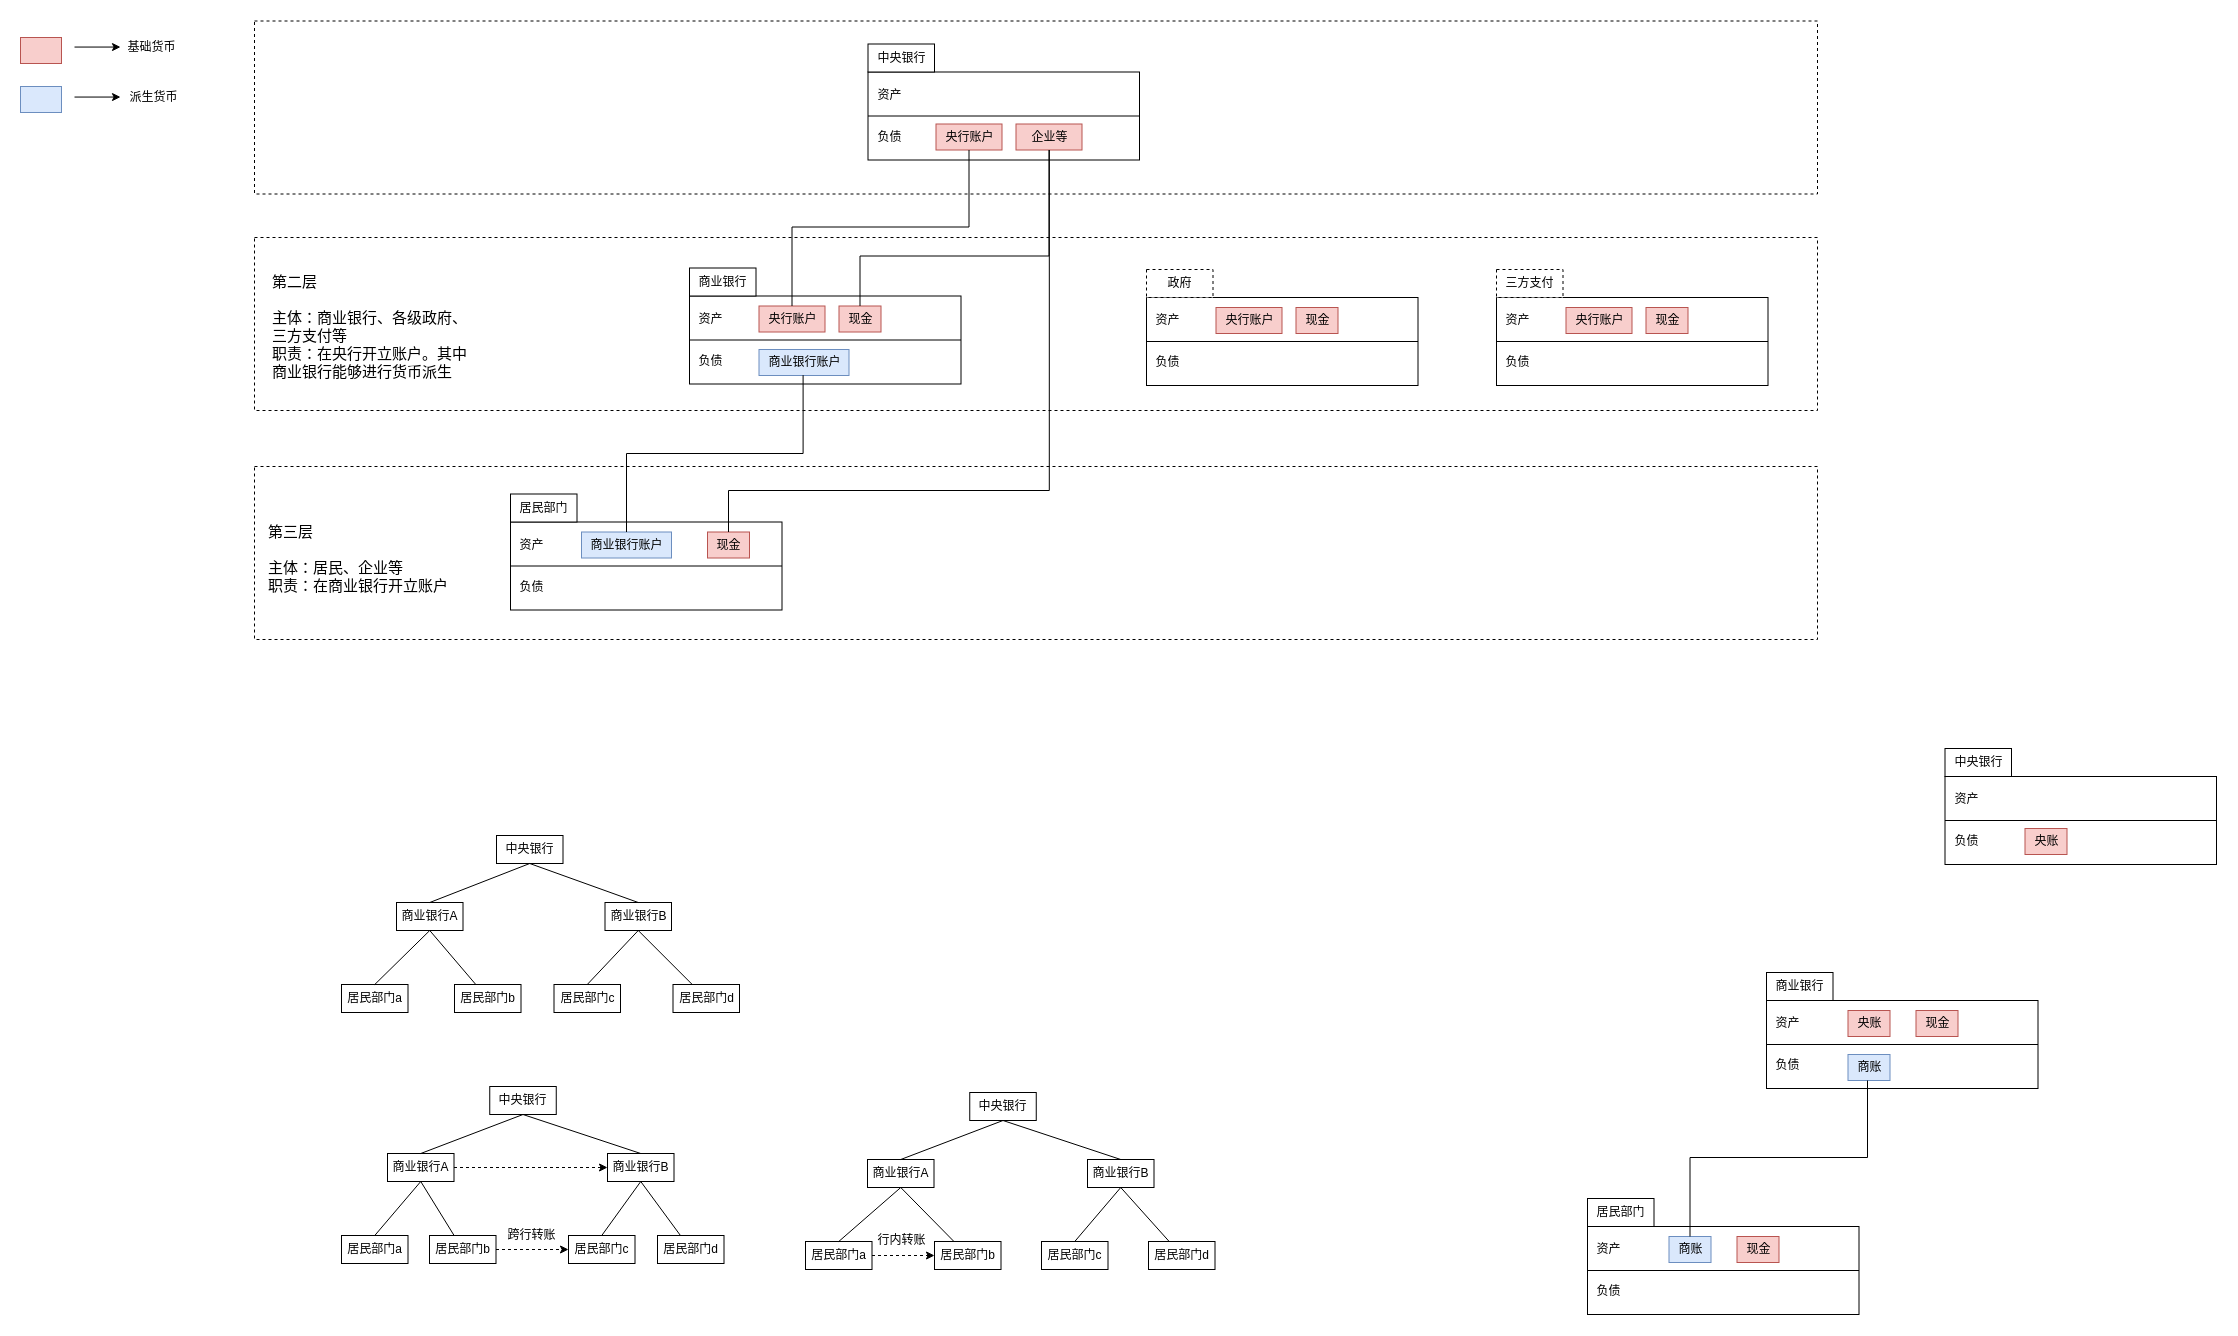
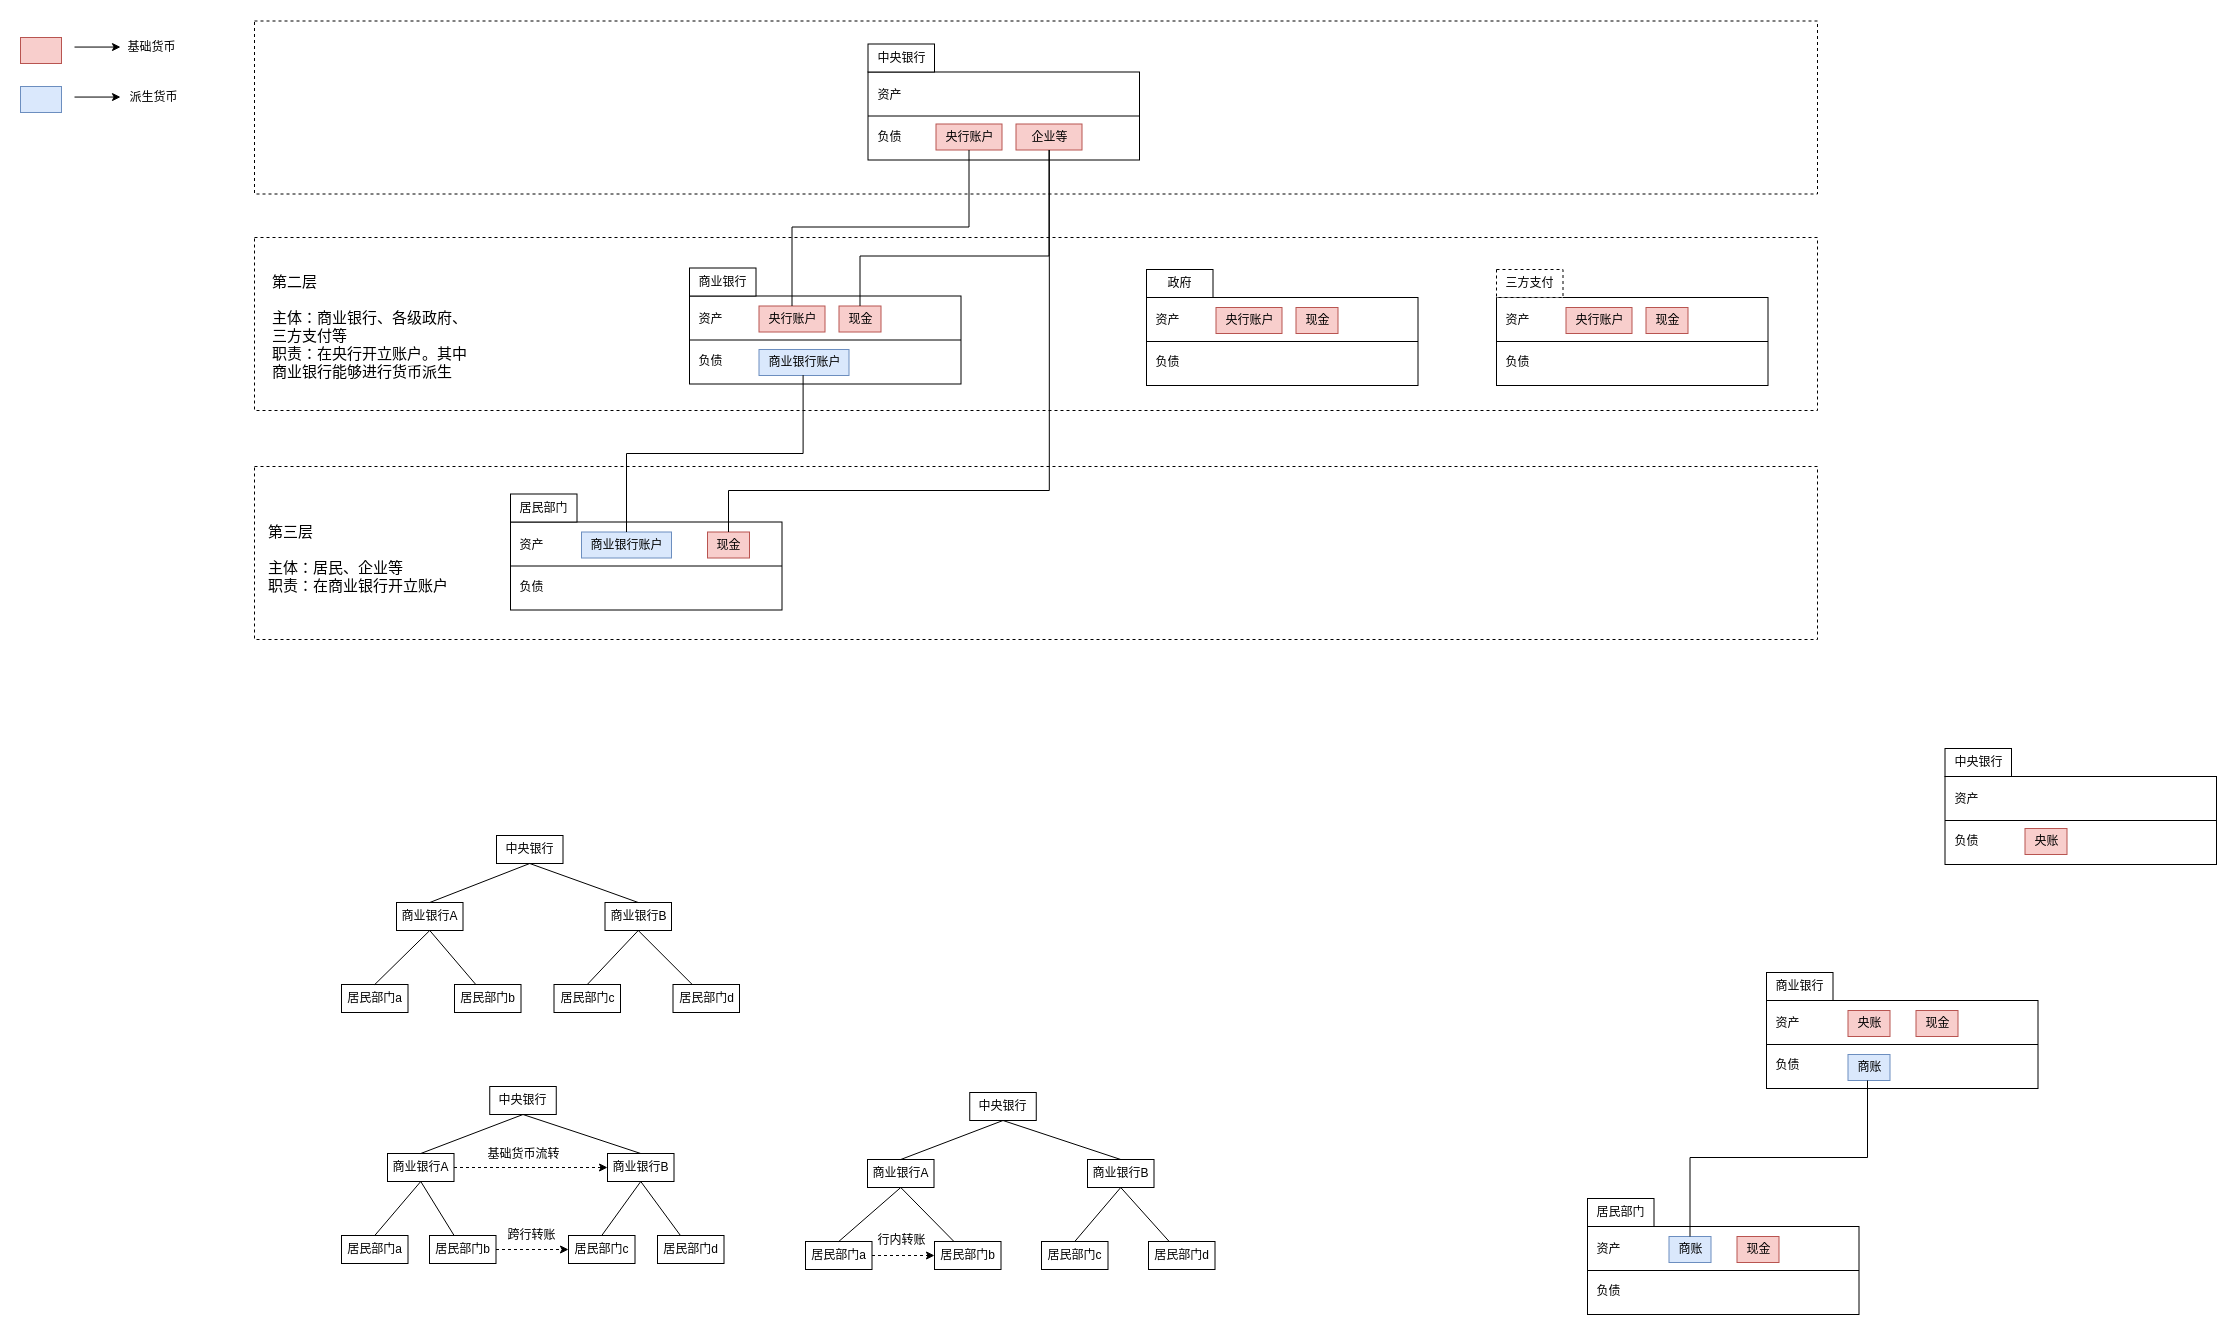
(1180, 284) -> (1180, 284)
none -> (523, 1155)
